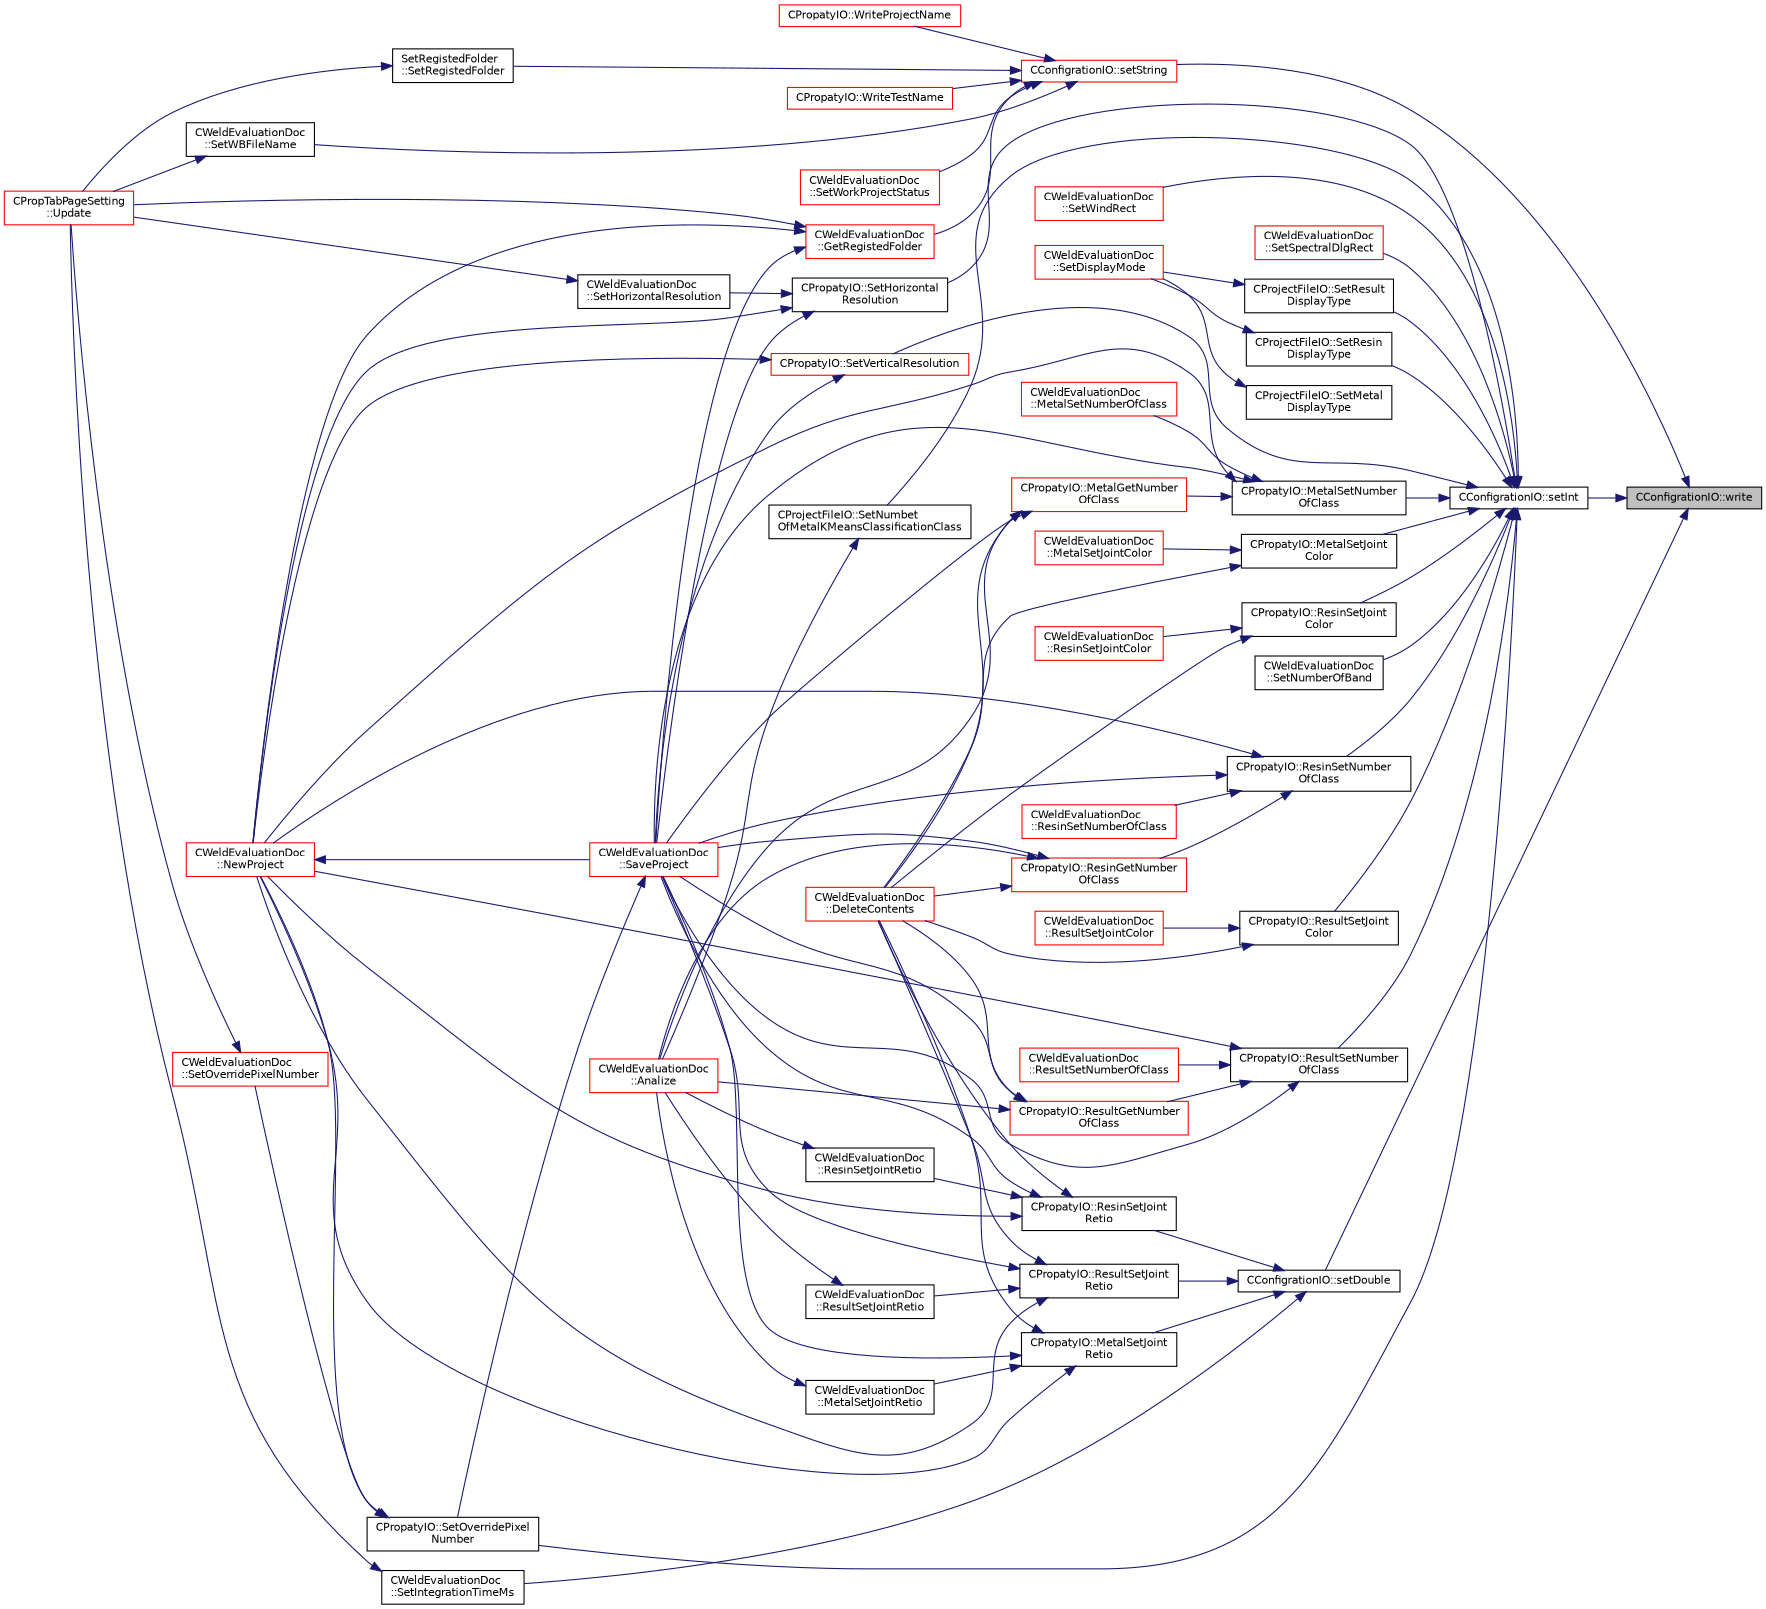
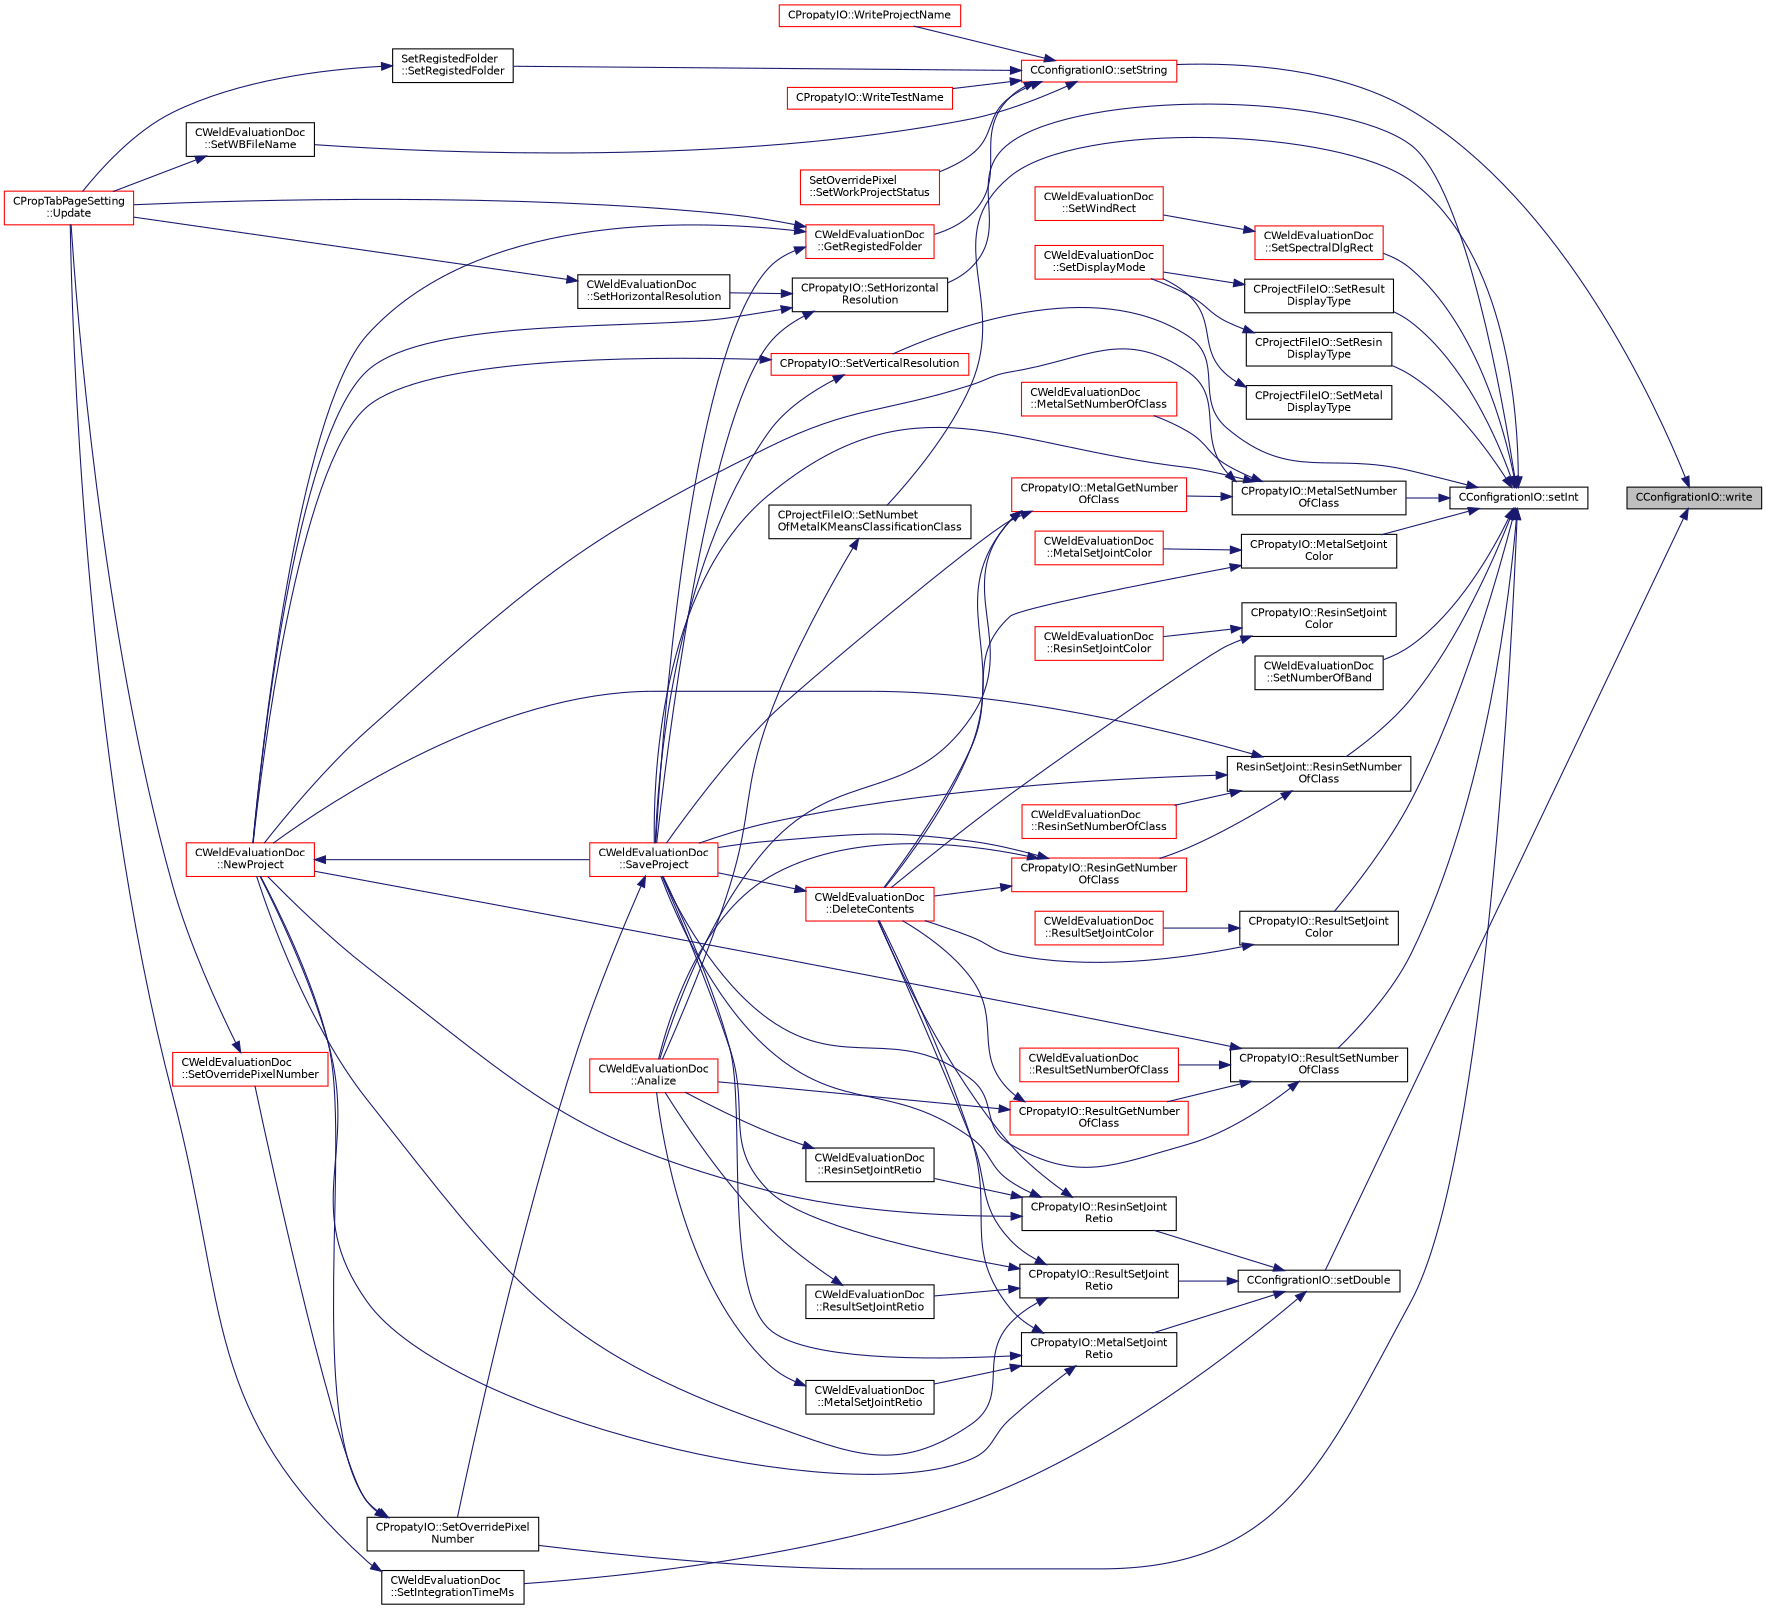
(870, 187) -> (870, 187)
(1423, 227) -> (1204, 222)
(1602, 498) -> none
(1432, 564) -> none
(1319, 774) -> (1319, 774)
(868, 965) -> (753, 880)
